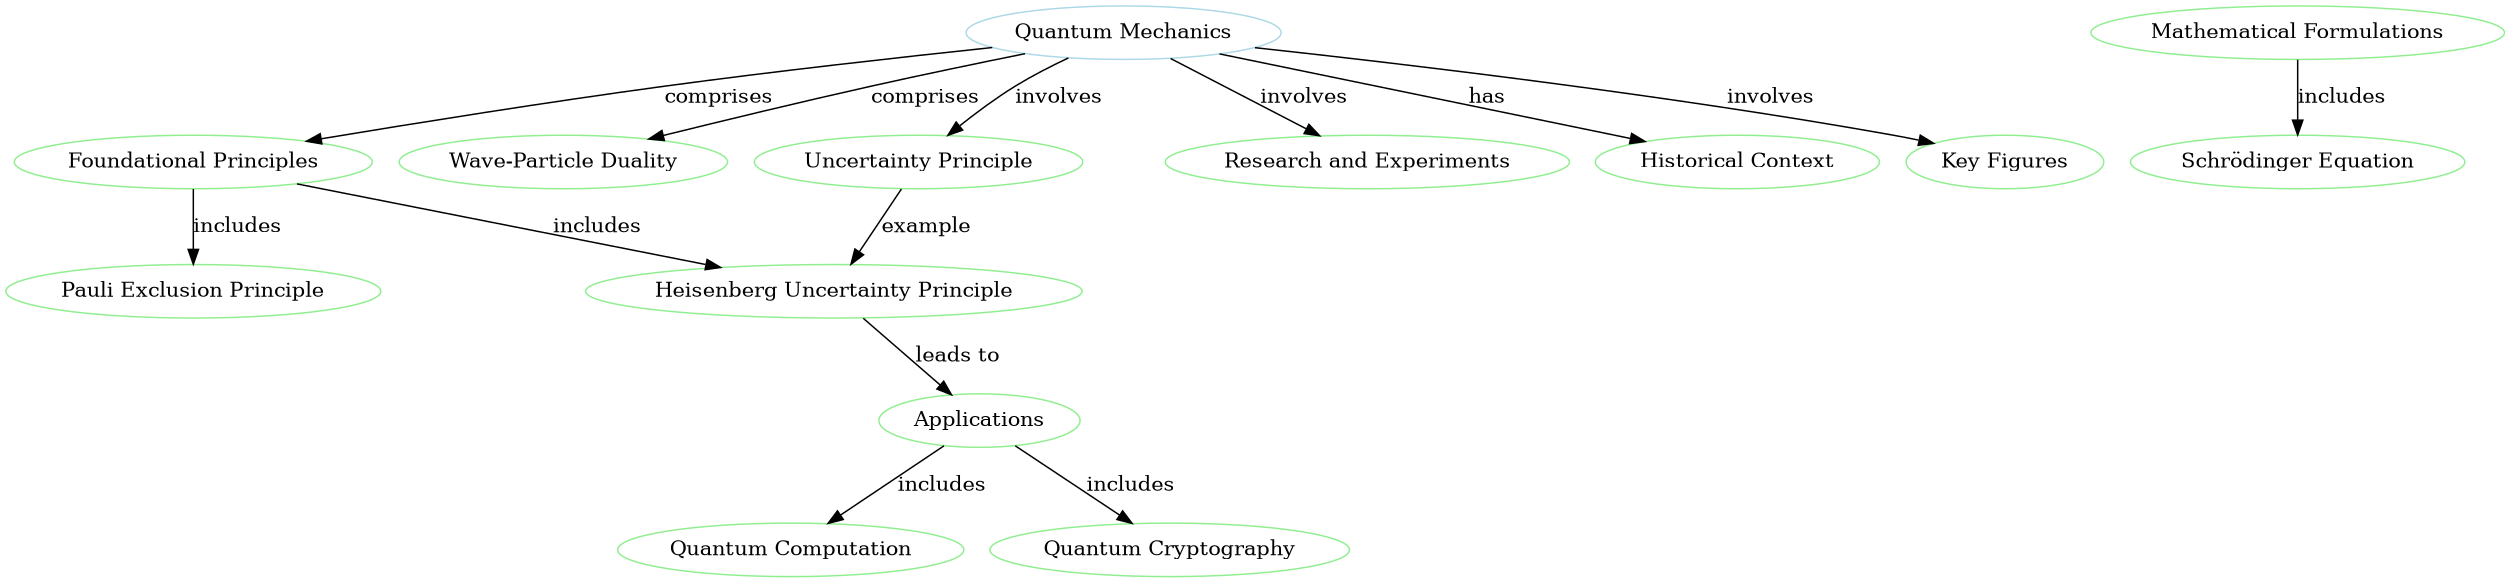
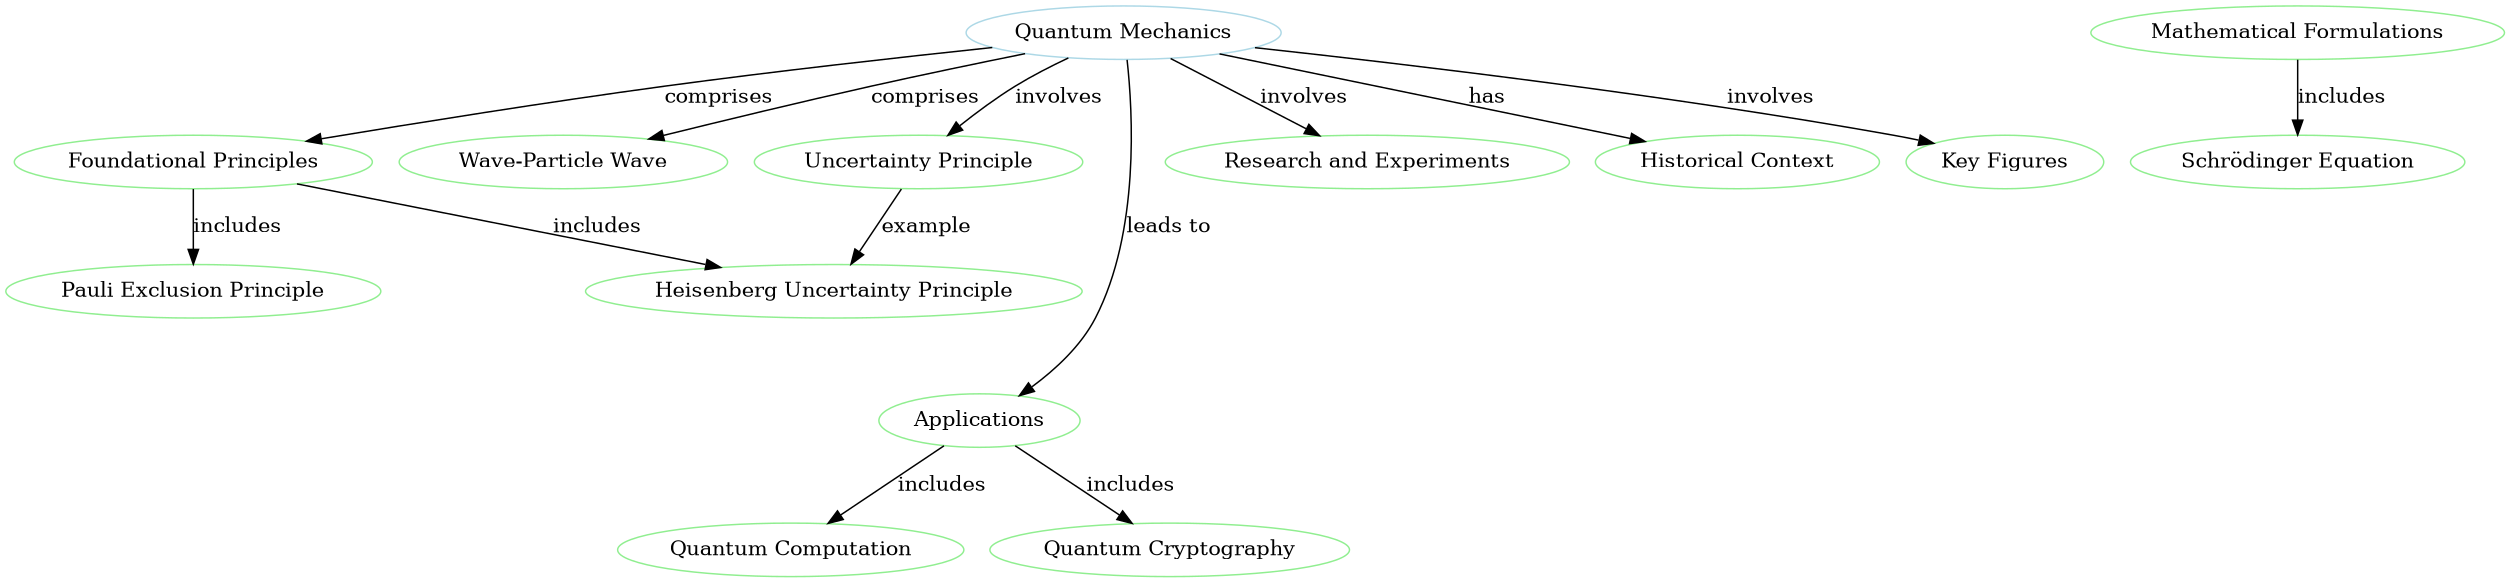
(563, 162) -> (563, 162)
(902, 352) -> (1122, 238)
